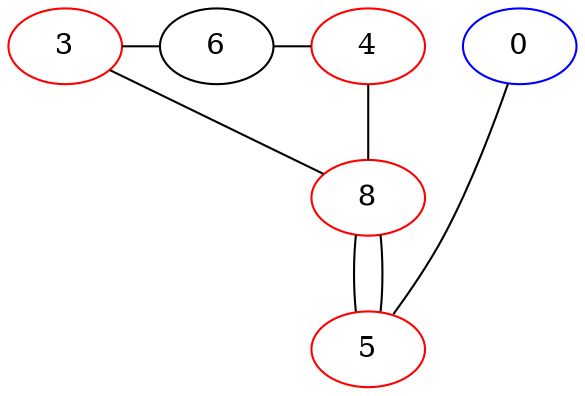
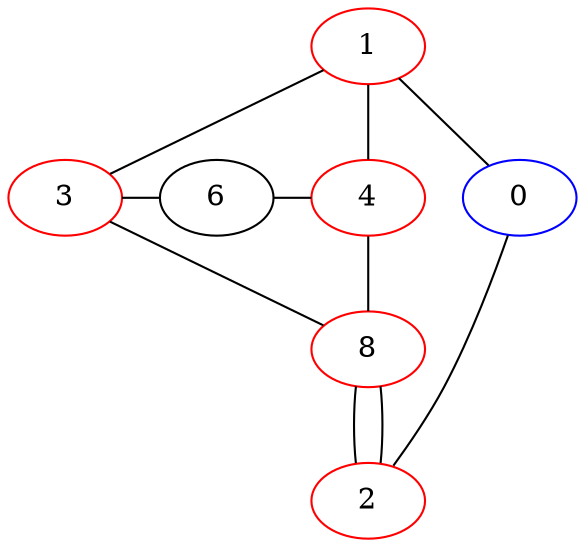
none -> (368, 46)
(368, 349) -> (368, 501)
